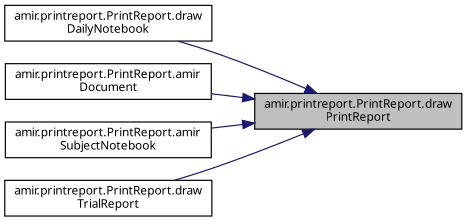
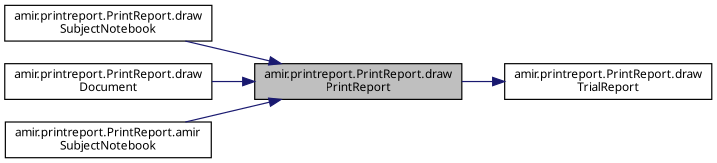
(108, 23) -> (108, 23)
(108, 82) -> (108, 82)
(240, 159) -> (477, 82)
